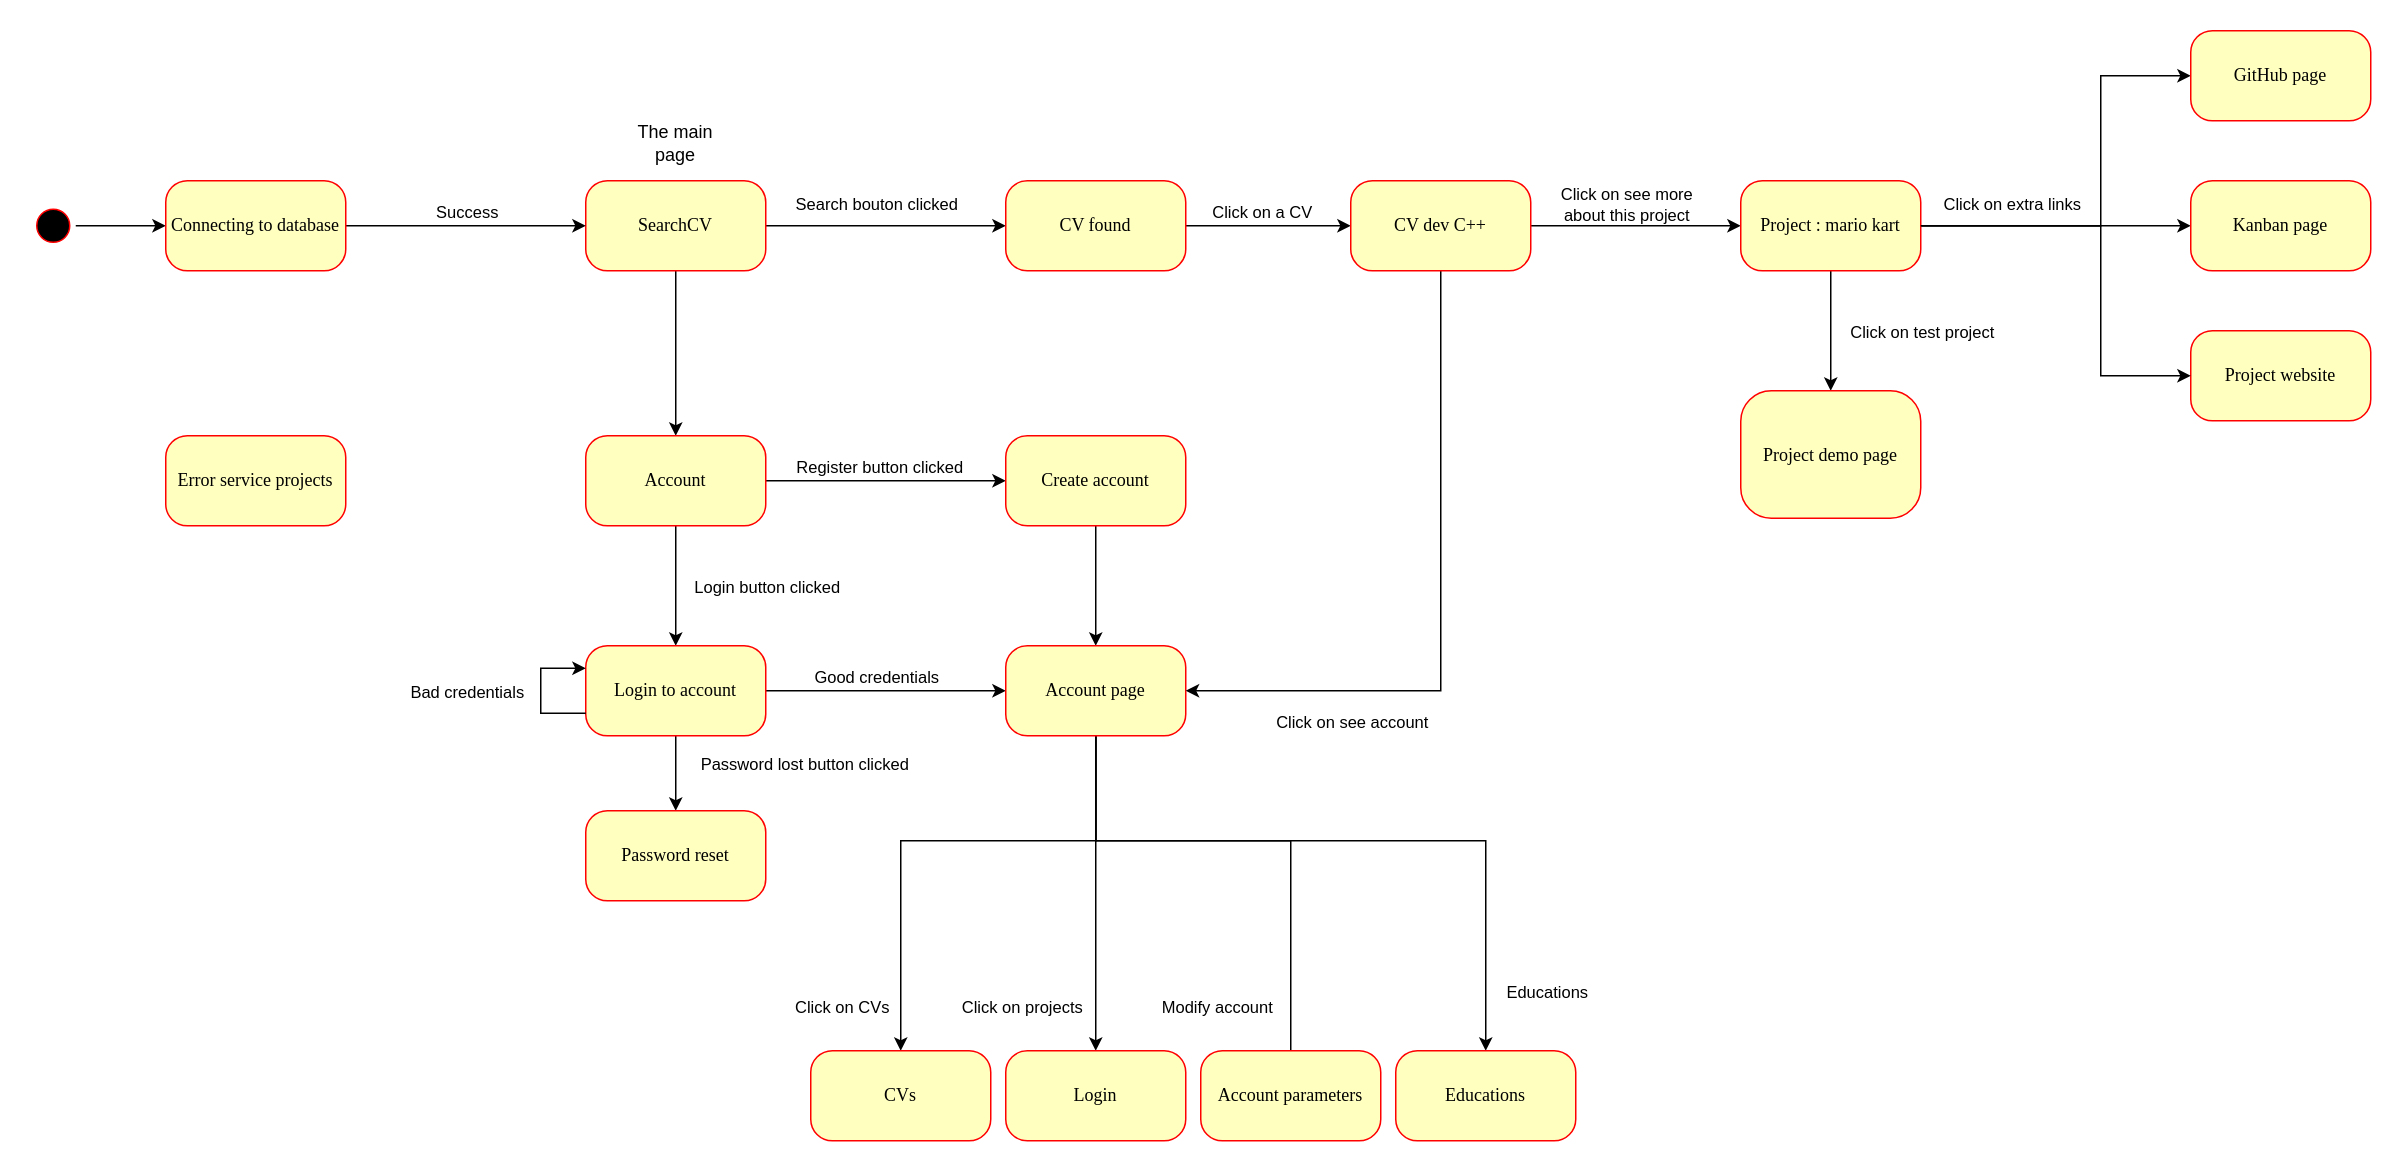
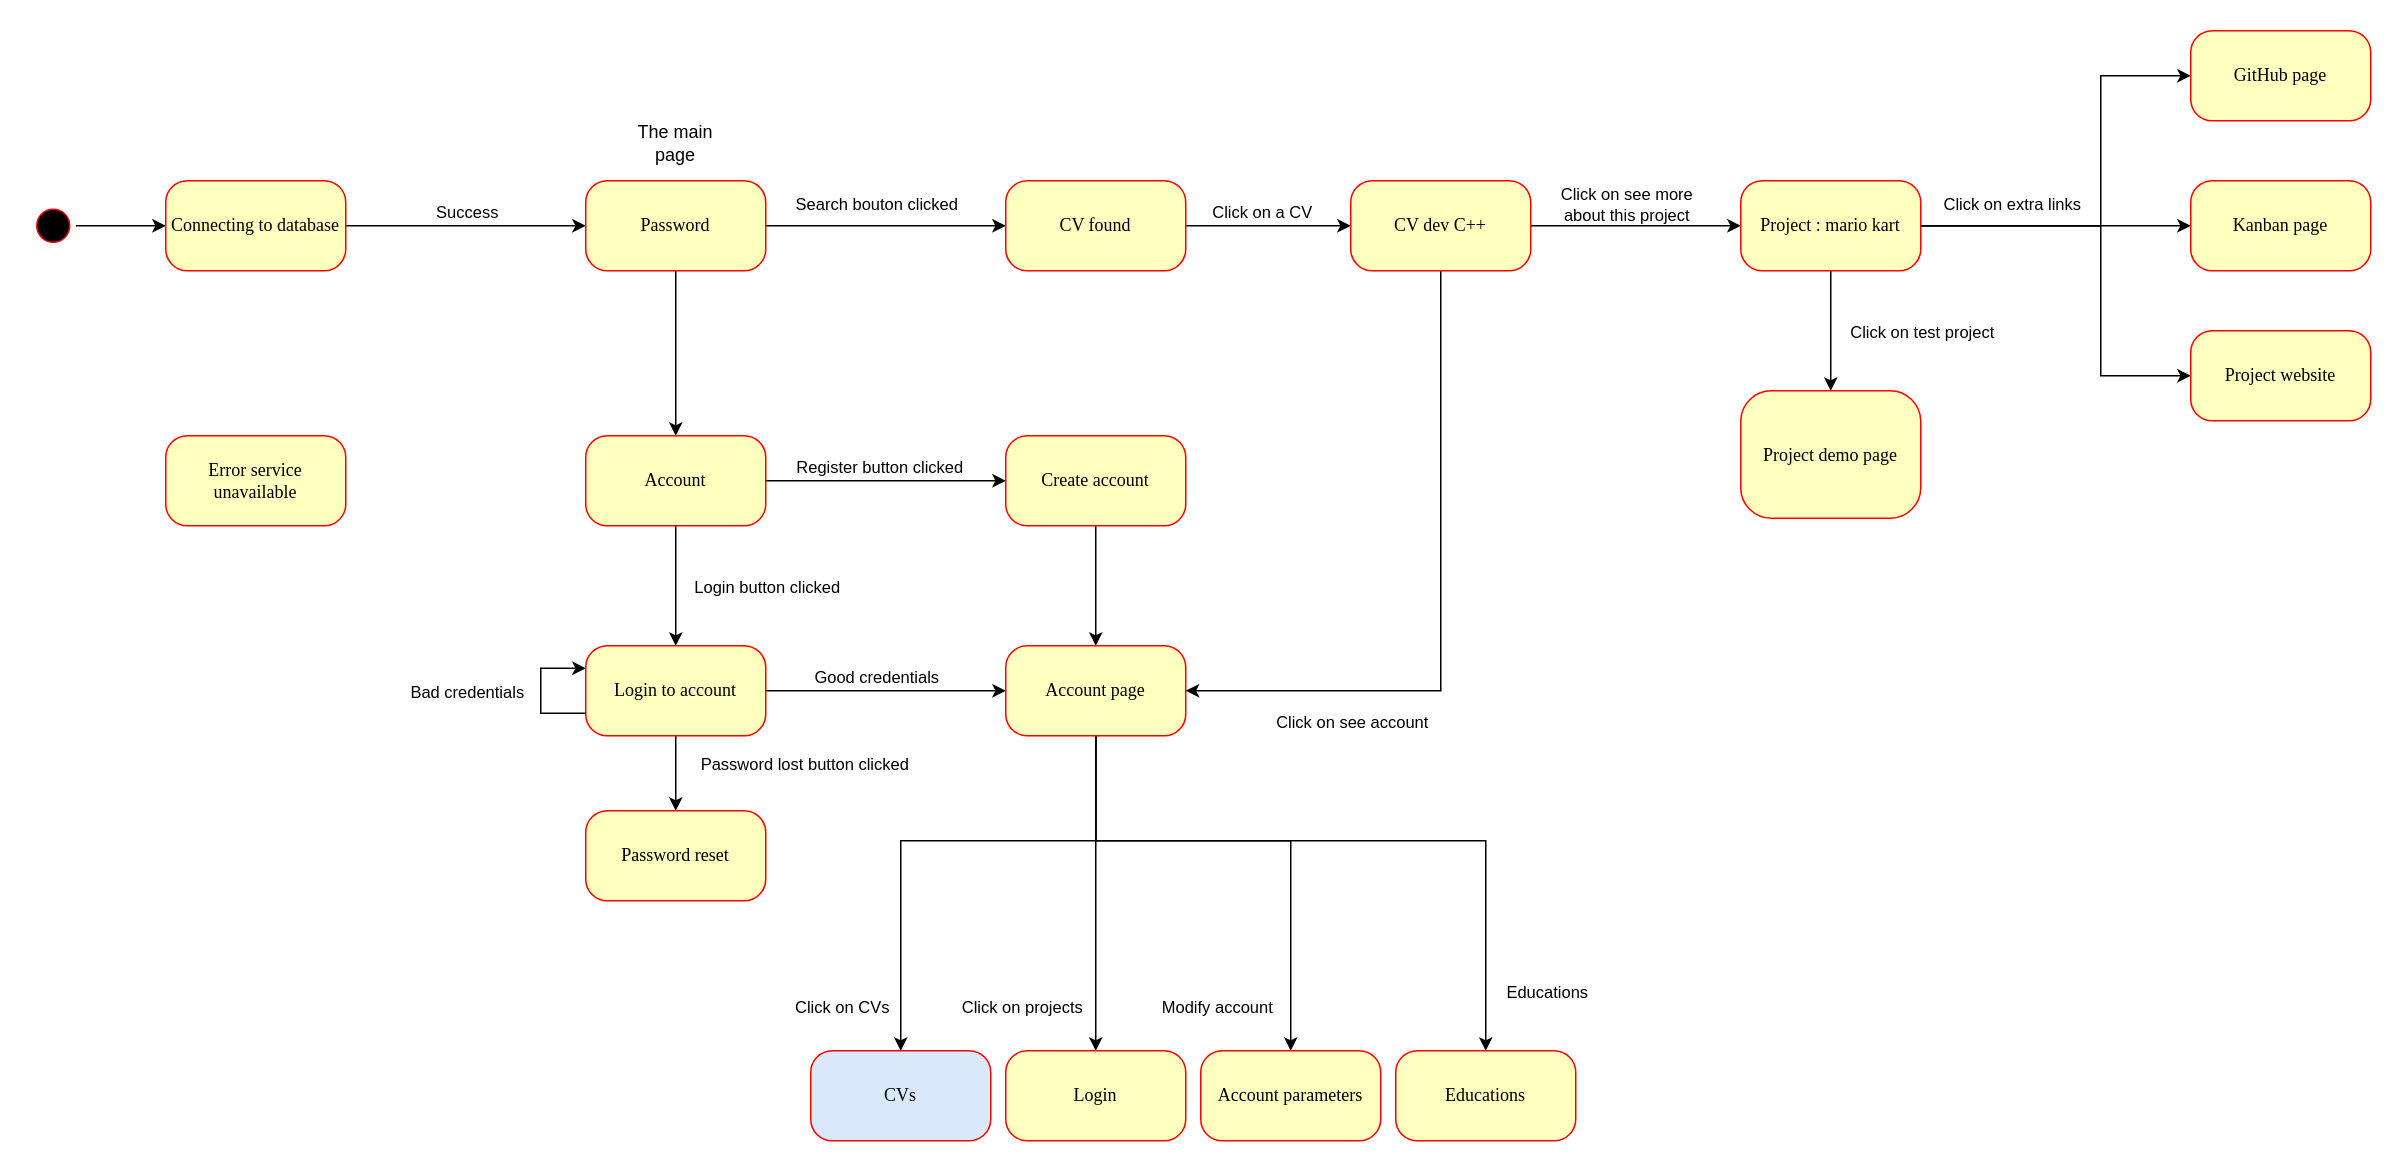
(676, 226) -> (676, 226)
(256, 481) -> (256, 481)
(1291, 1043) -> (1291, 1039)
(901, 1096) -> (901, 1096)
